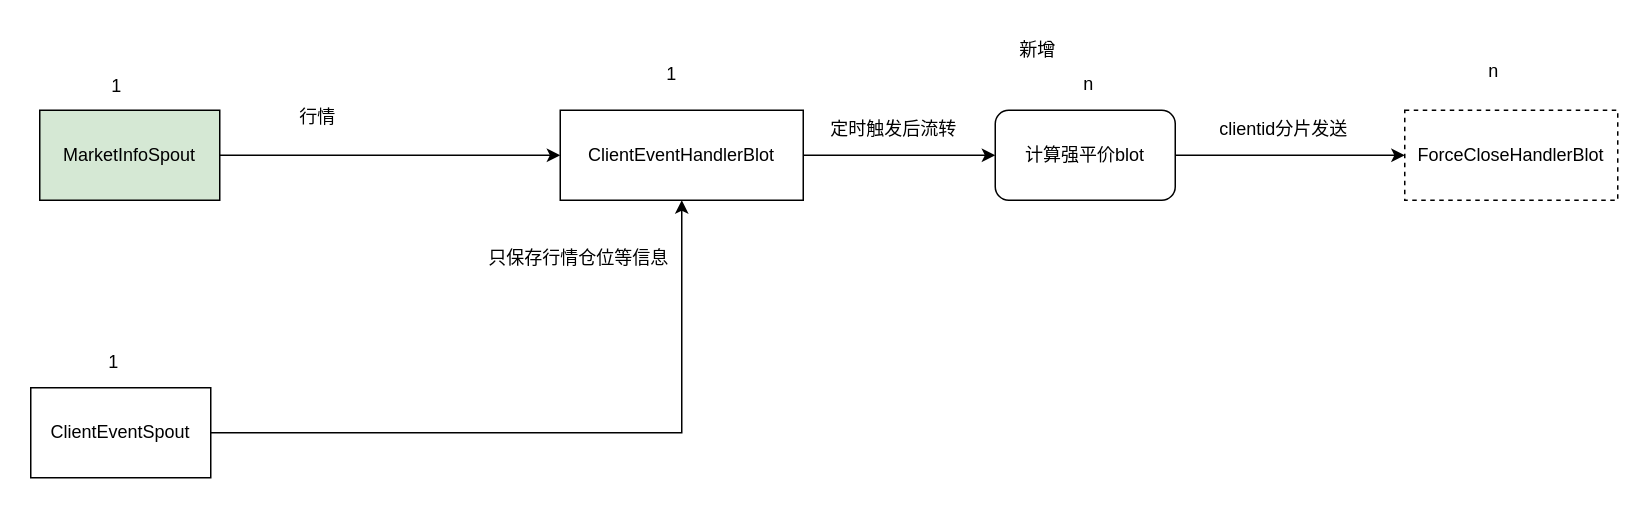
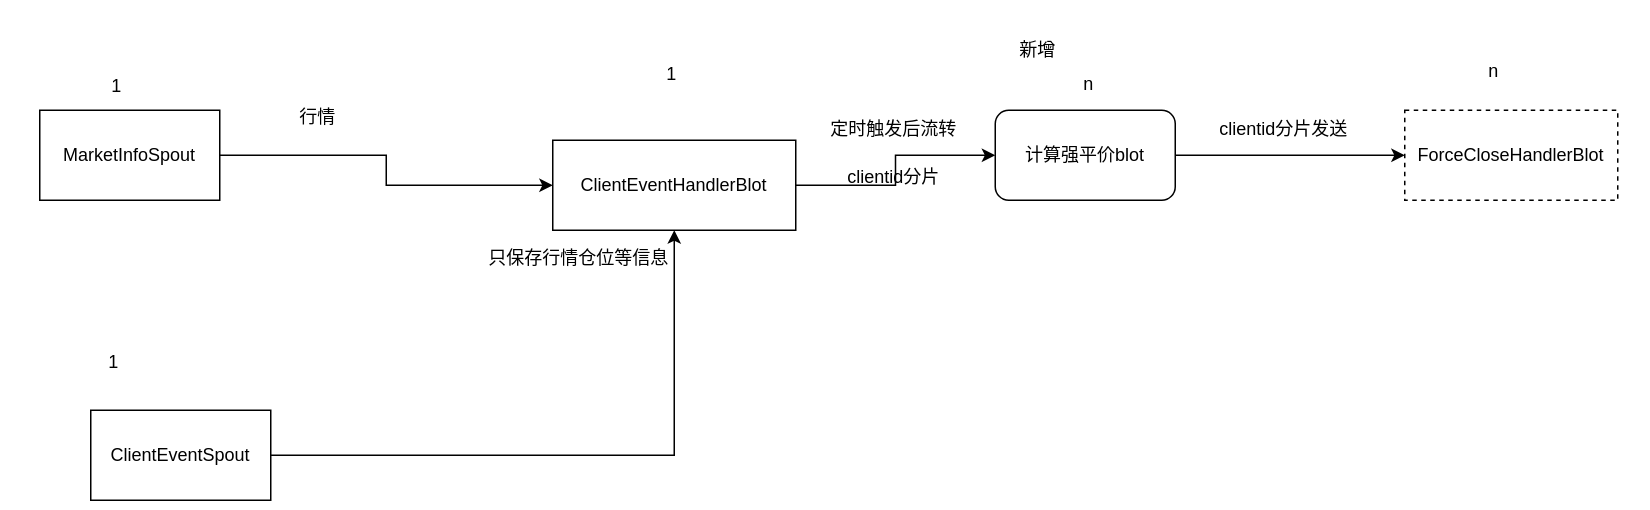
(130, 155) -> (130, 155)
(682, 155) -> (674, 185)
none -> (893, 178)
(121, 433) -> (181, 455)
